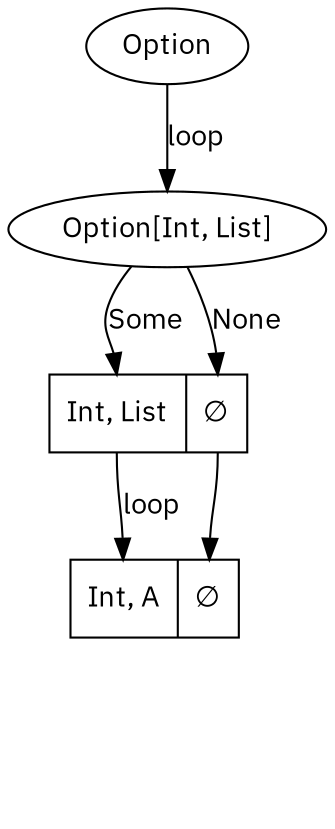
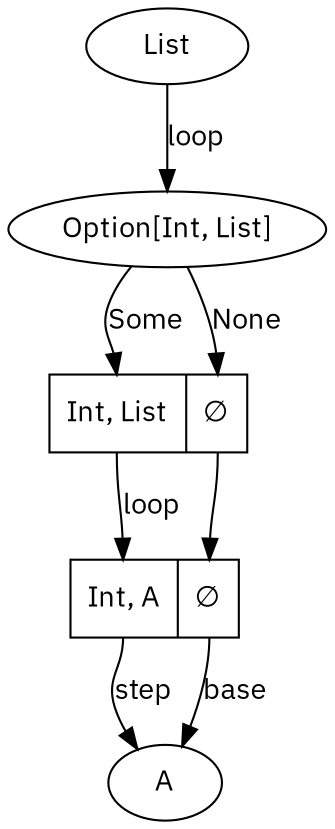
(167, 46) -> (167, 46)
none -> (165, 783)
